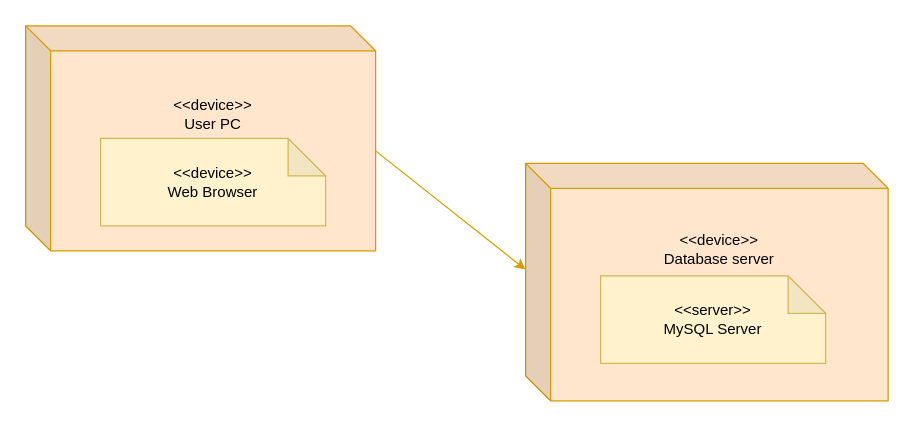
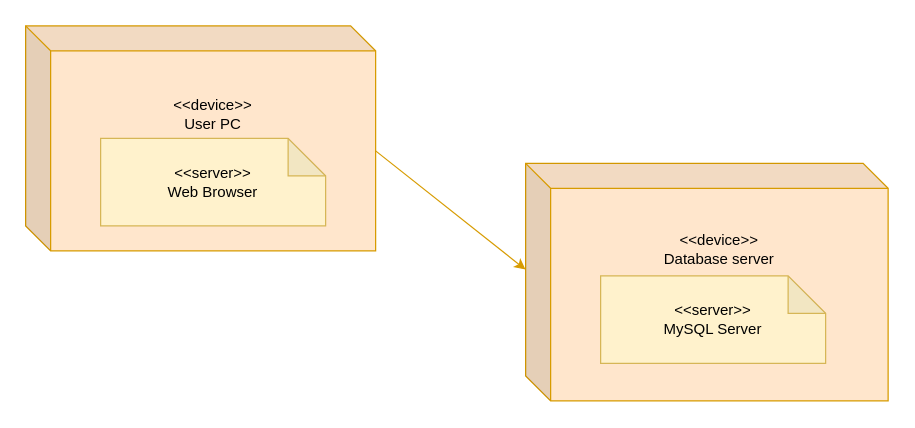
(213, 182) -> (213, 182)
